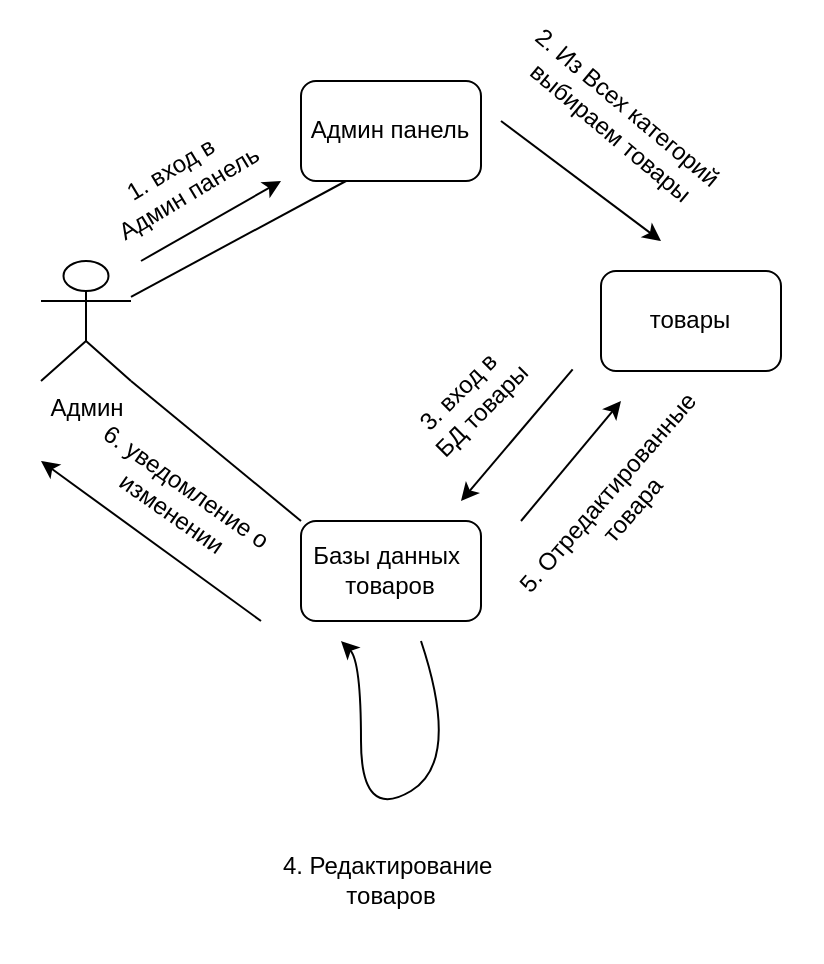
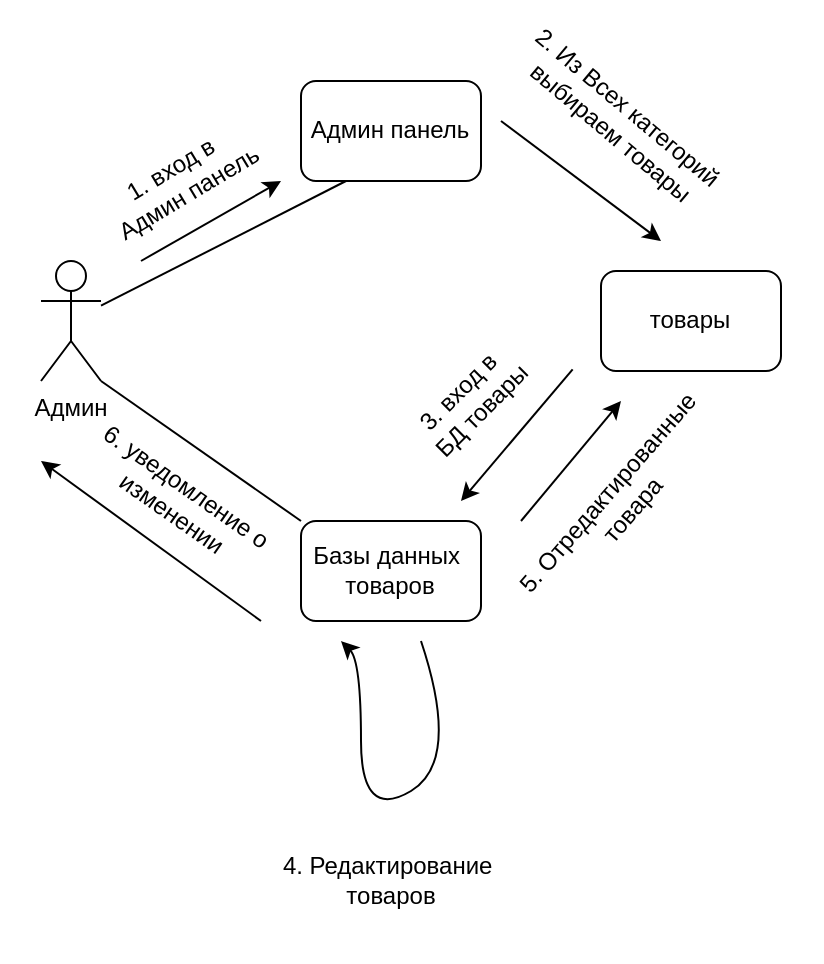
(86, 321) -> (71, 321)
